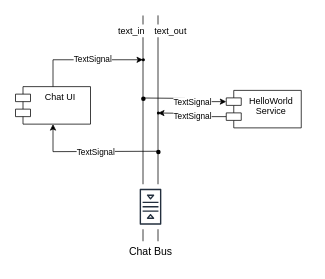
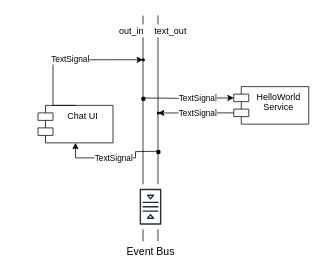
(132, 31) -> (132, 31)
(53, 105) -> (75, 124)
(264, 109) -> (271, 105)
(151, 252) -> (151, 252)
